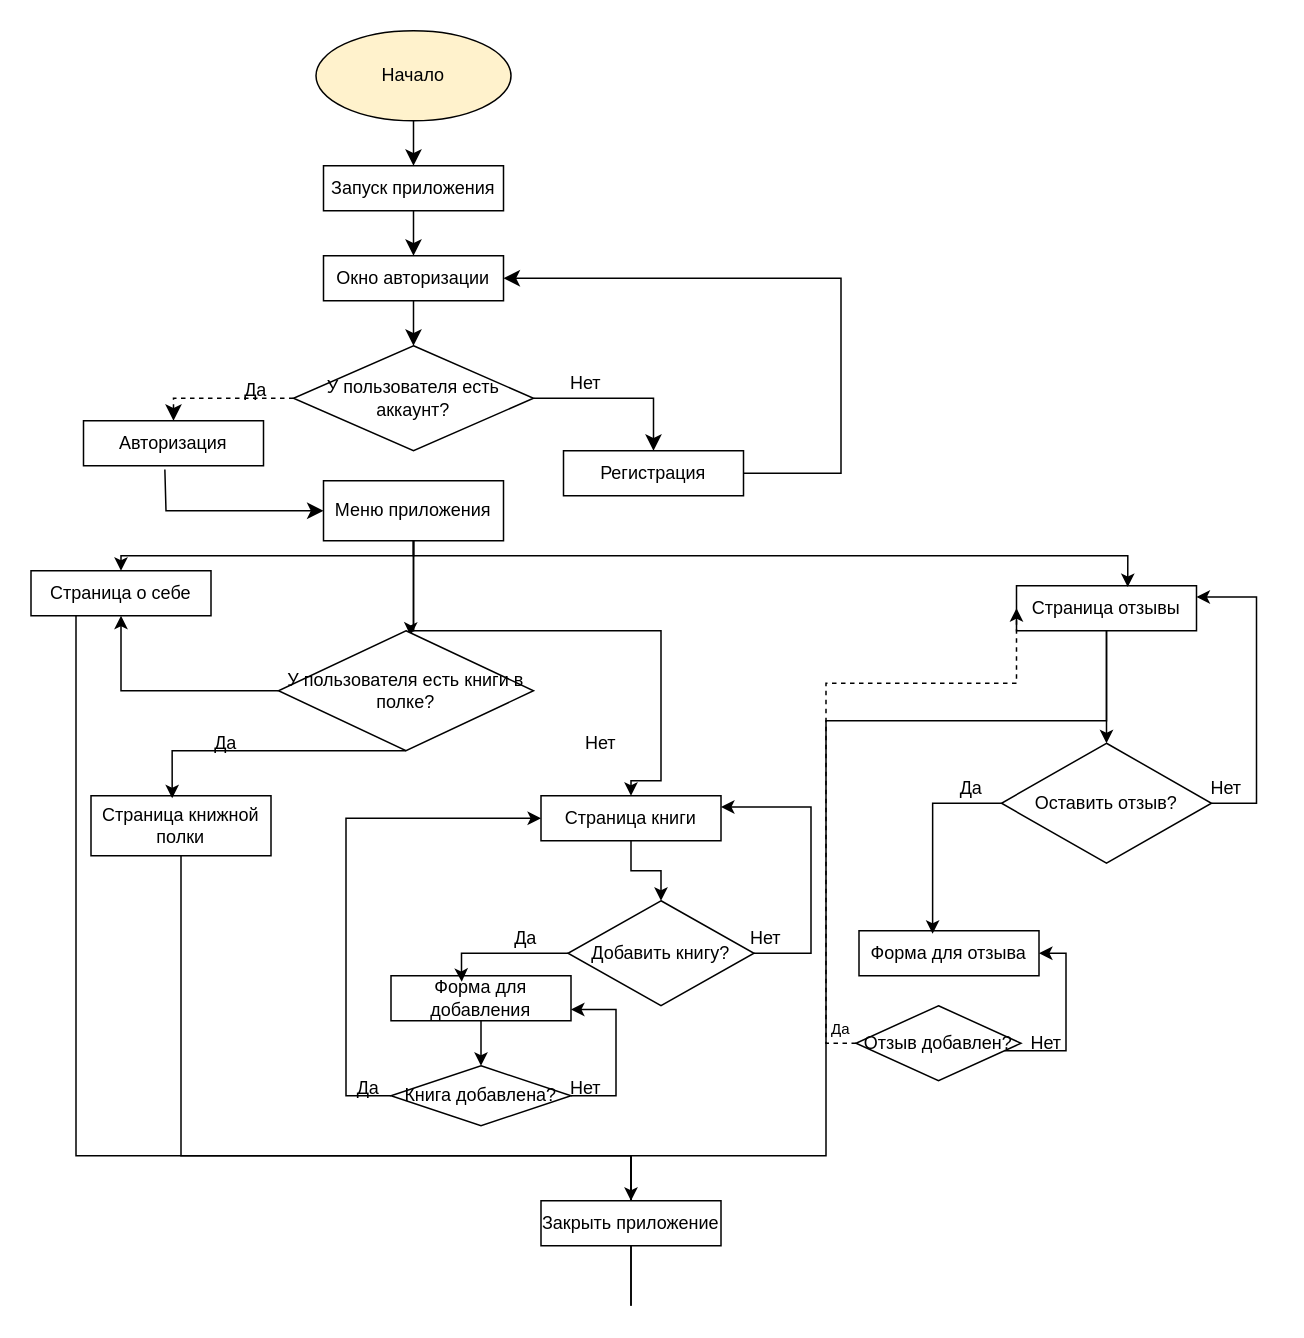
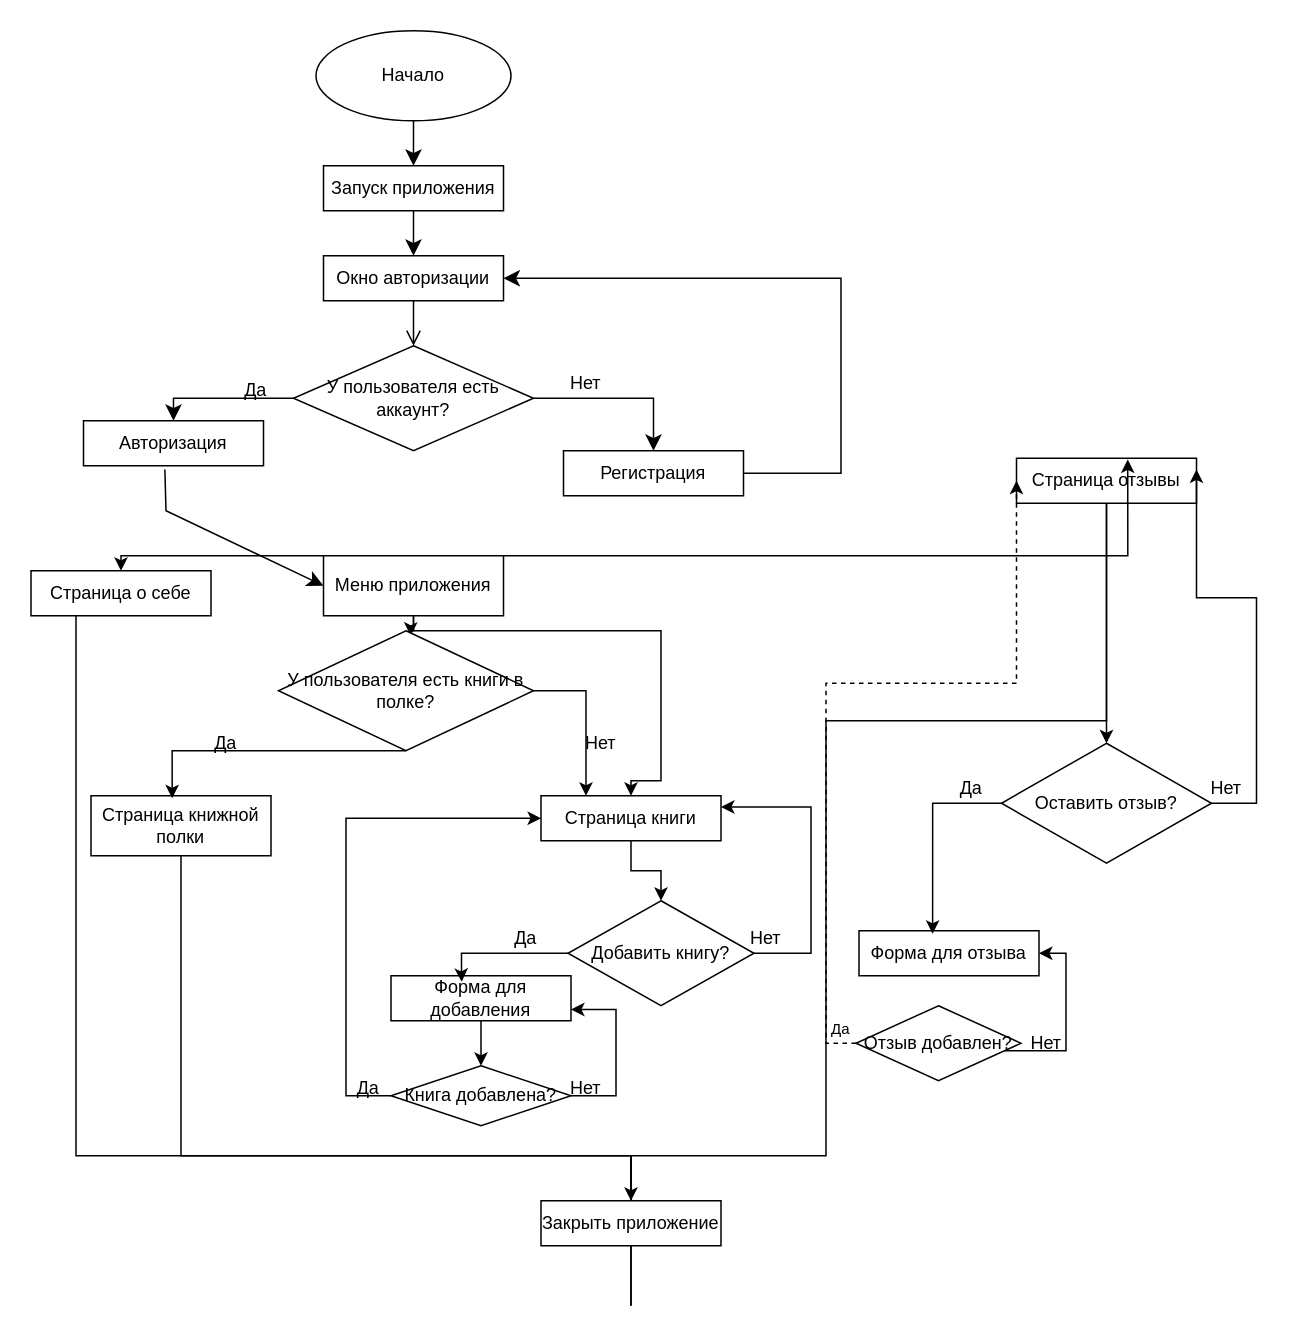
(413, 76) -> (413, 76)
(413, 332) -> (413, 336)
(229, 398) -> (229, 398)
(413, 511) -> (413, 586)
(1106, 608) -> (1106, 481)
(167, 691) -> (586, 712)
